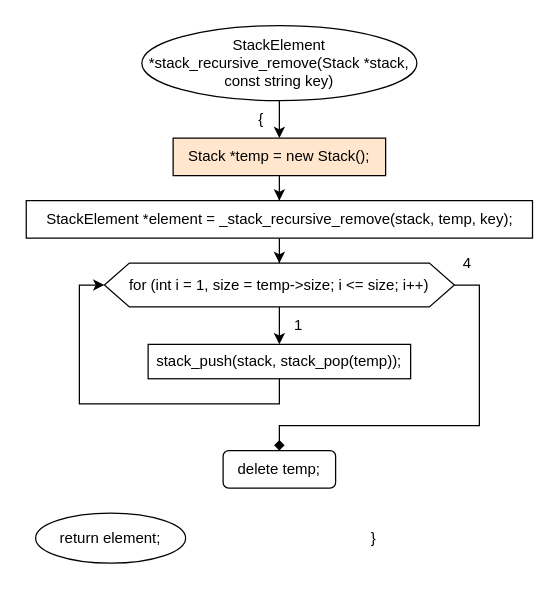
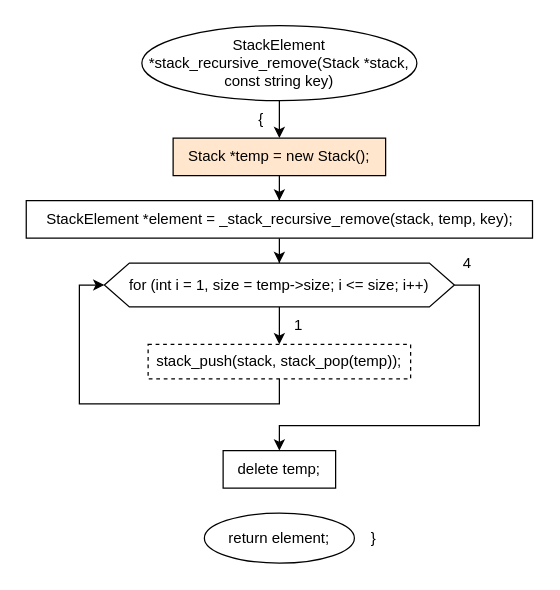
(279, 362) -> (279, 362)
(279, 440) -> (279, 441)
(279, 469) -> (279, 469)
(111, 538) -> (279, 538)
